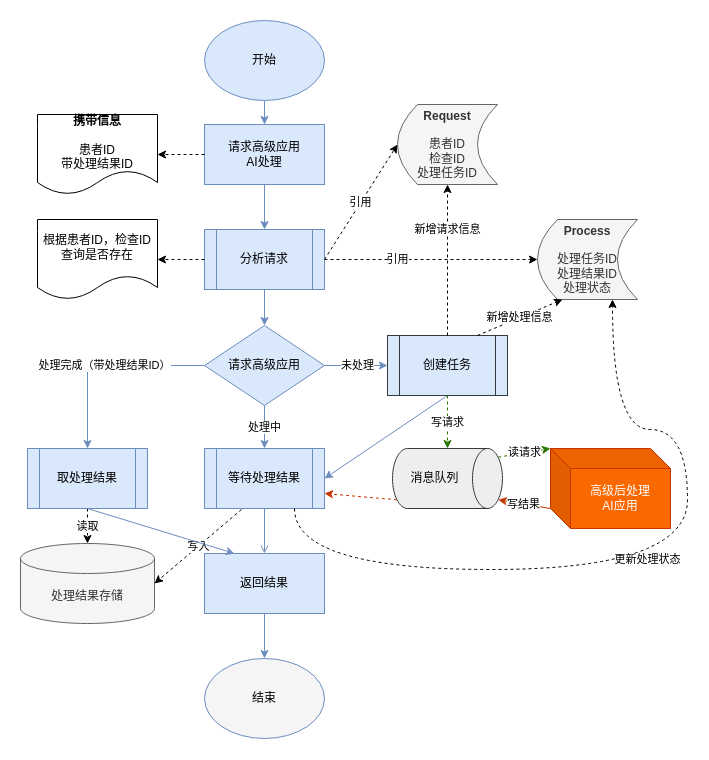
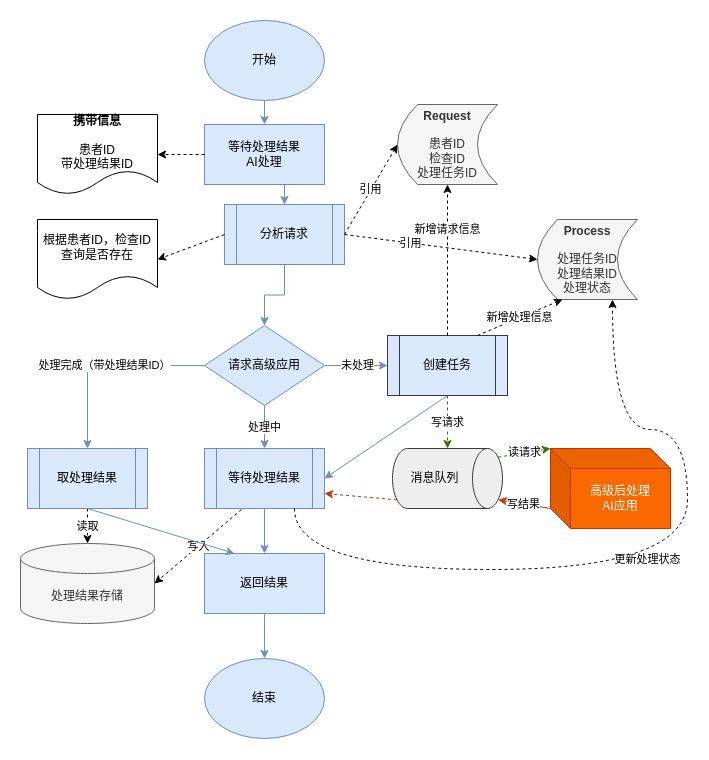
(265, 155) -> (265, 155)
(265, 260) -> (285, 235)
(265, 547) -> (265, 545)
(265, 699) -> (265, 699)
